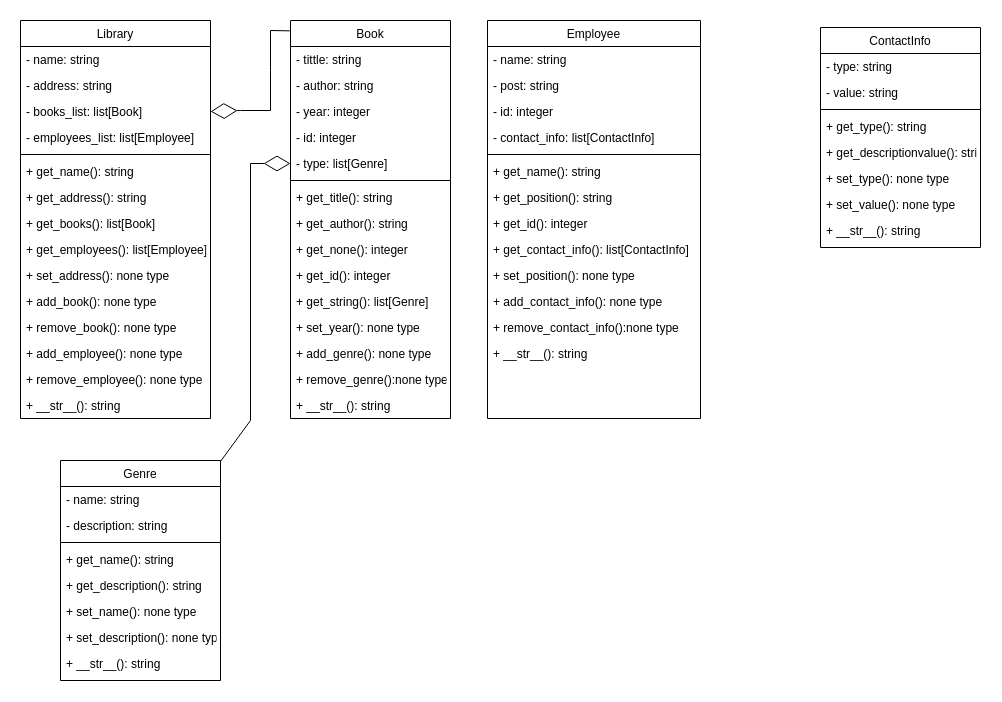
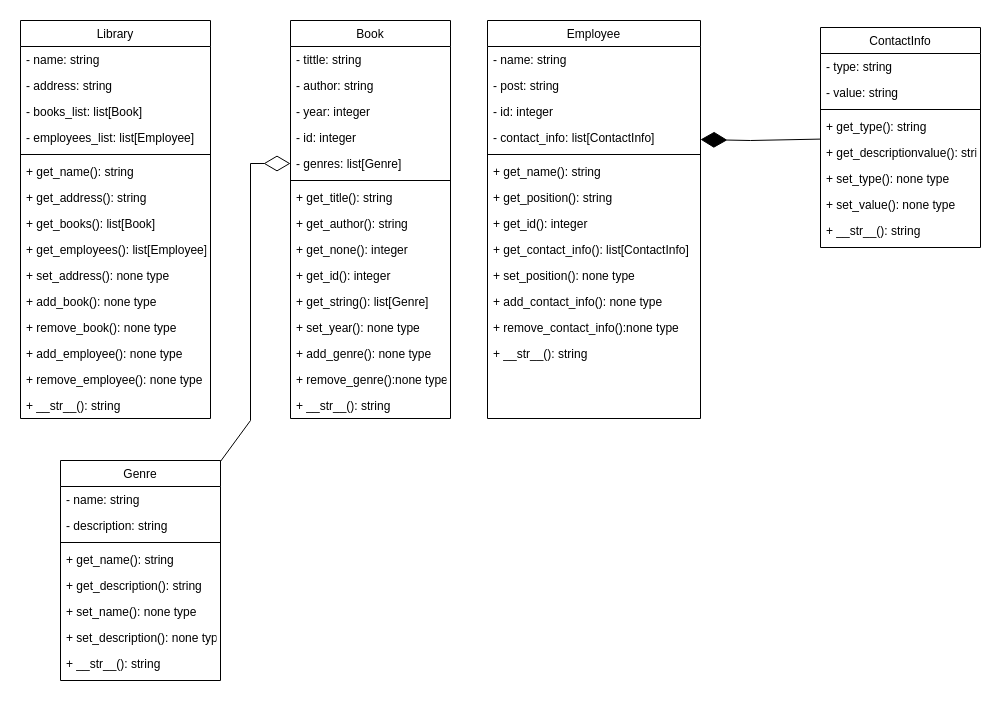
(271, 78) -> none
none -> (773, 140)
(352, 164) -> (359, 164)
